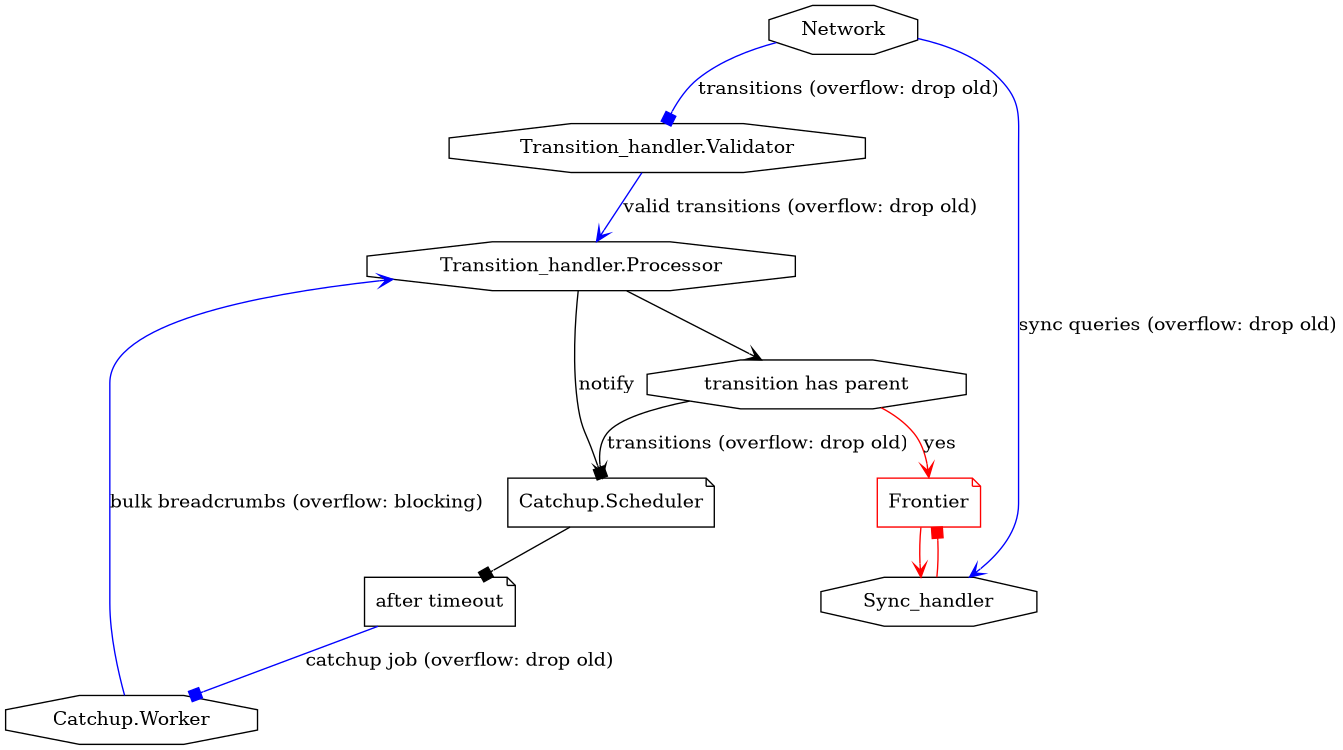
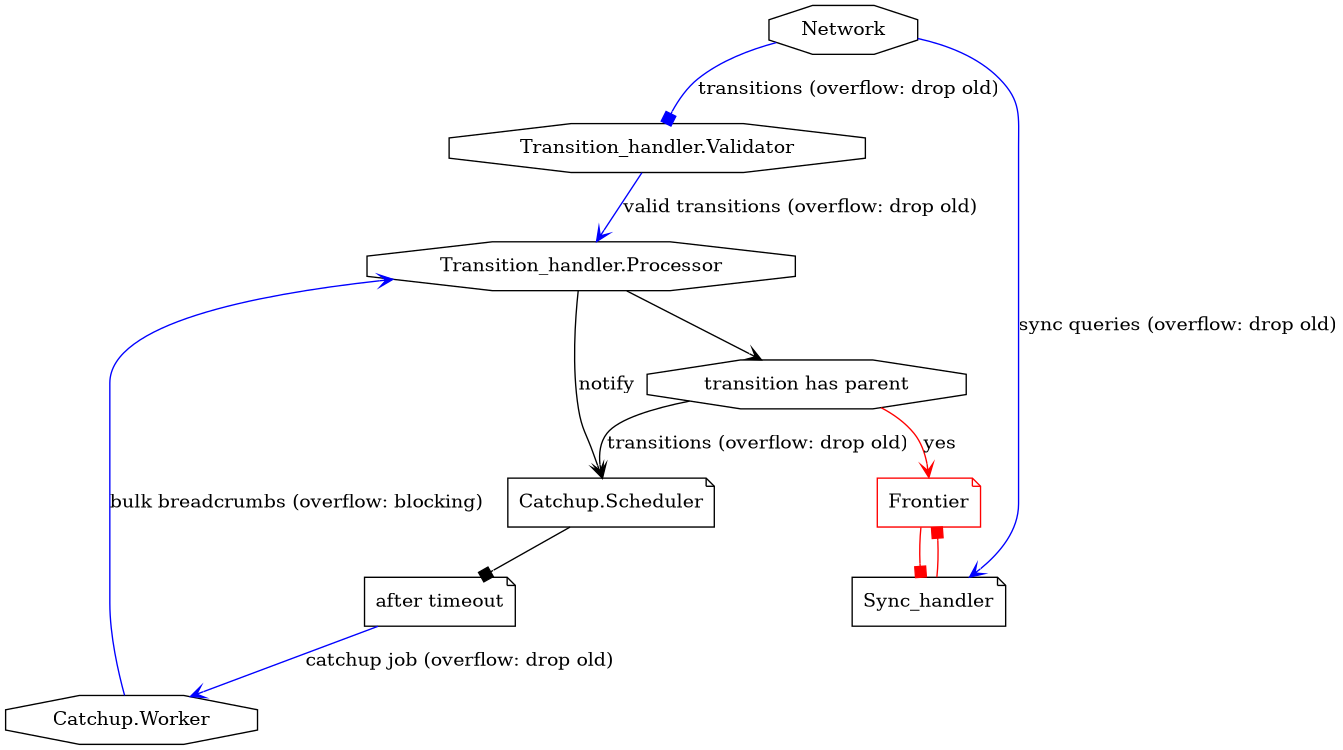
(575, 380) -> (575, 380)
(920, 545) -> (920, 545)
(929, 602) -> (929, 602)
(291, 659) -> (291, 659)
